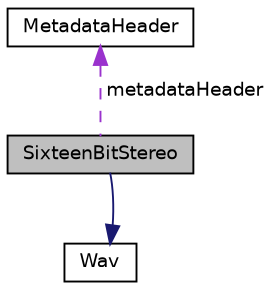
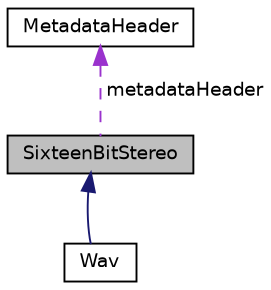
(113, 199) -> (88, 218)
